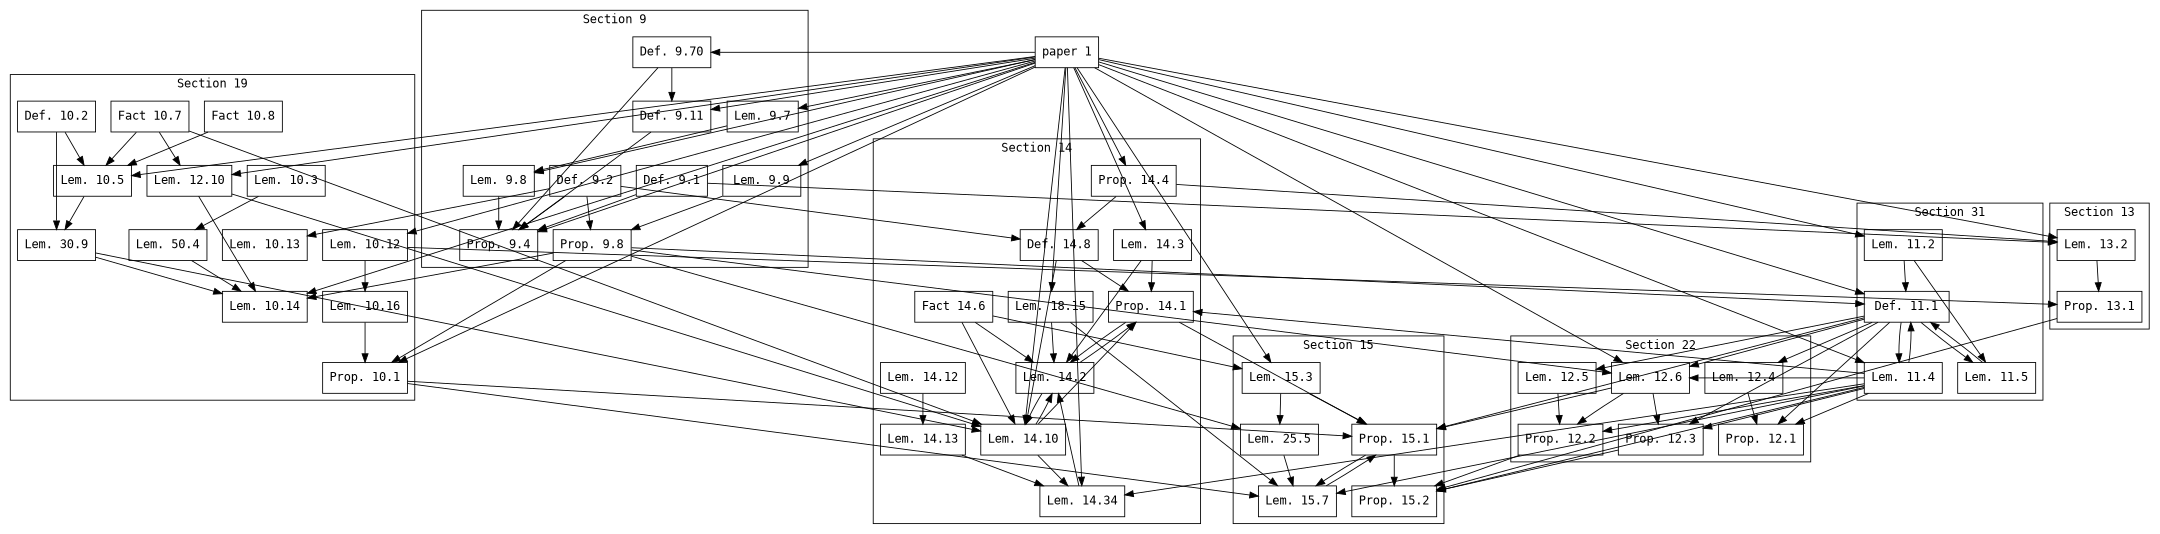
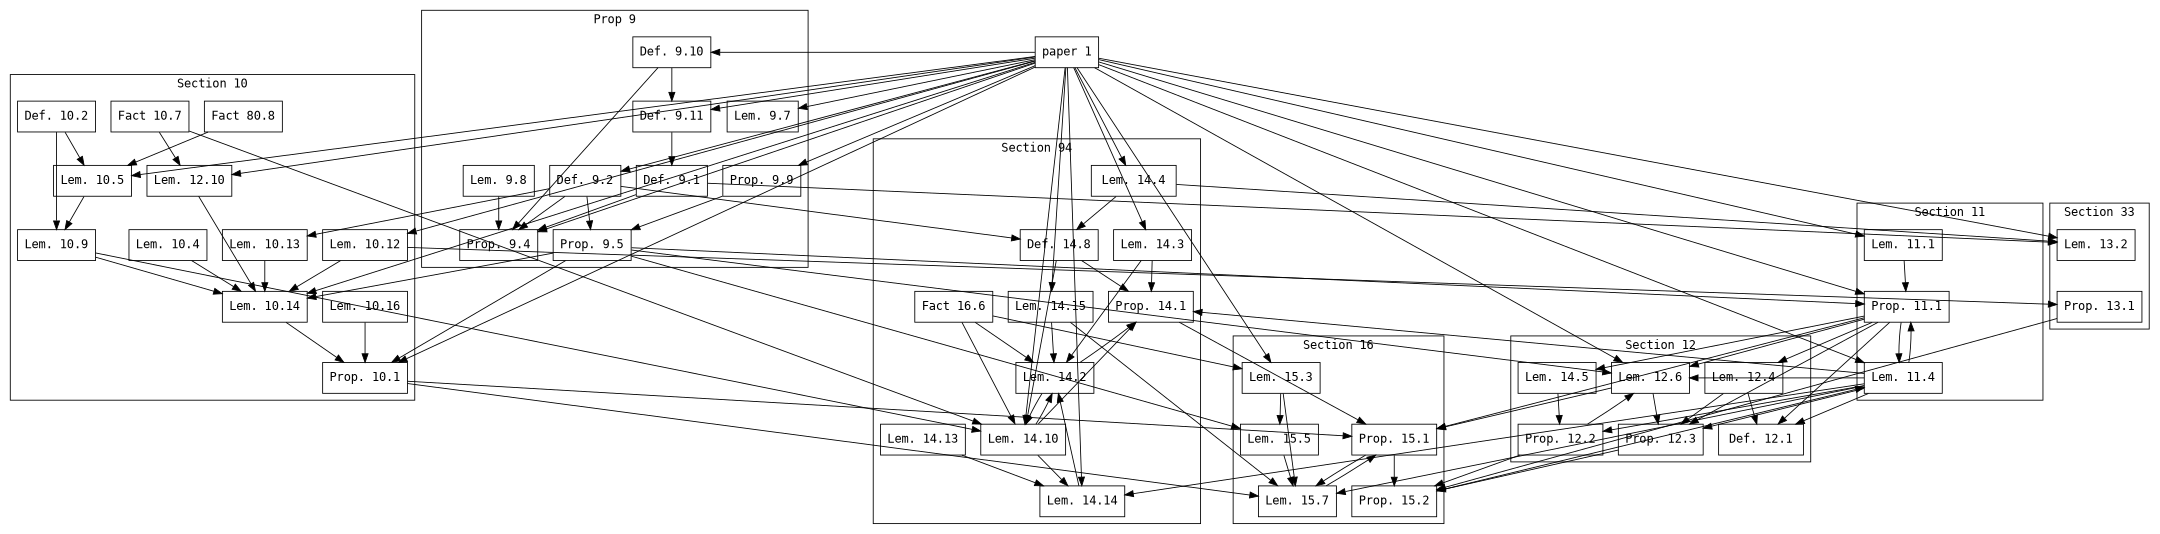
(615, 20) -> (615, 20)
(672, 52) -> (672, 52)
(213, 84) -> (213, 84)
(789, 115) -> (832, 115)
(243, 117) -> (243, 117)
(124, 146) -> none
(635, 148) -> none
(1037, 149) -> (1037, 149)
(589, 178) -> (672, 144)
(286, 181) -> none
(762, 181) -> (762, 181)
(1134, 181) -> (1134, 181)
(1950, 213) -> (1950, 213)
(2100, 213) -> (2100, 213)
(57, 245) -> (57, 245)
(168, 245) -> (168, 245)
(592, 245) -> (592, 245)
(1903, 245) -> (1903, 245)
(365, 270) -> (319, 274)
none -> (265, 272)
(2098, 272) -> none
(954, 307) -> (954, 307)
(1051, 307) -> (1051, 307)
(1907, 307) -> (1907, 307)
(602, 309) -> none
(1109, 334) -> none
none -> (311, 340)
(1339, 346) -> (1339, 346)
(1661, 346) -> (1661, 346)
(923, 378) -> none
(1557, 378) -> (1557, 378)
(1997, 378) -> none
none -> (1713, 401)
(1604, 406) -> (1607, 411)
(1334, 407) -> (1289, 439)
(1655, 438) -> (1646, 440)
(1279, 440) -> (1279, 440)
(1761, 440) -> (1761, 440)
(1082, 501) -> (1082, 501)
